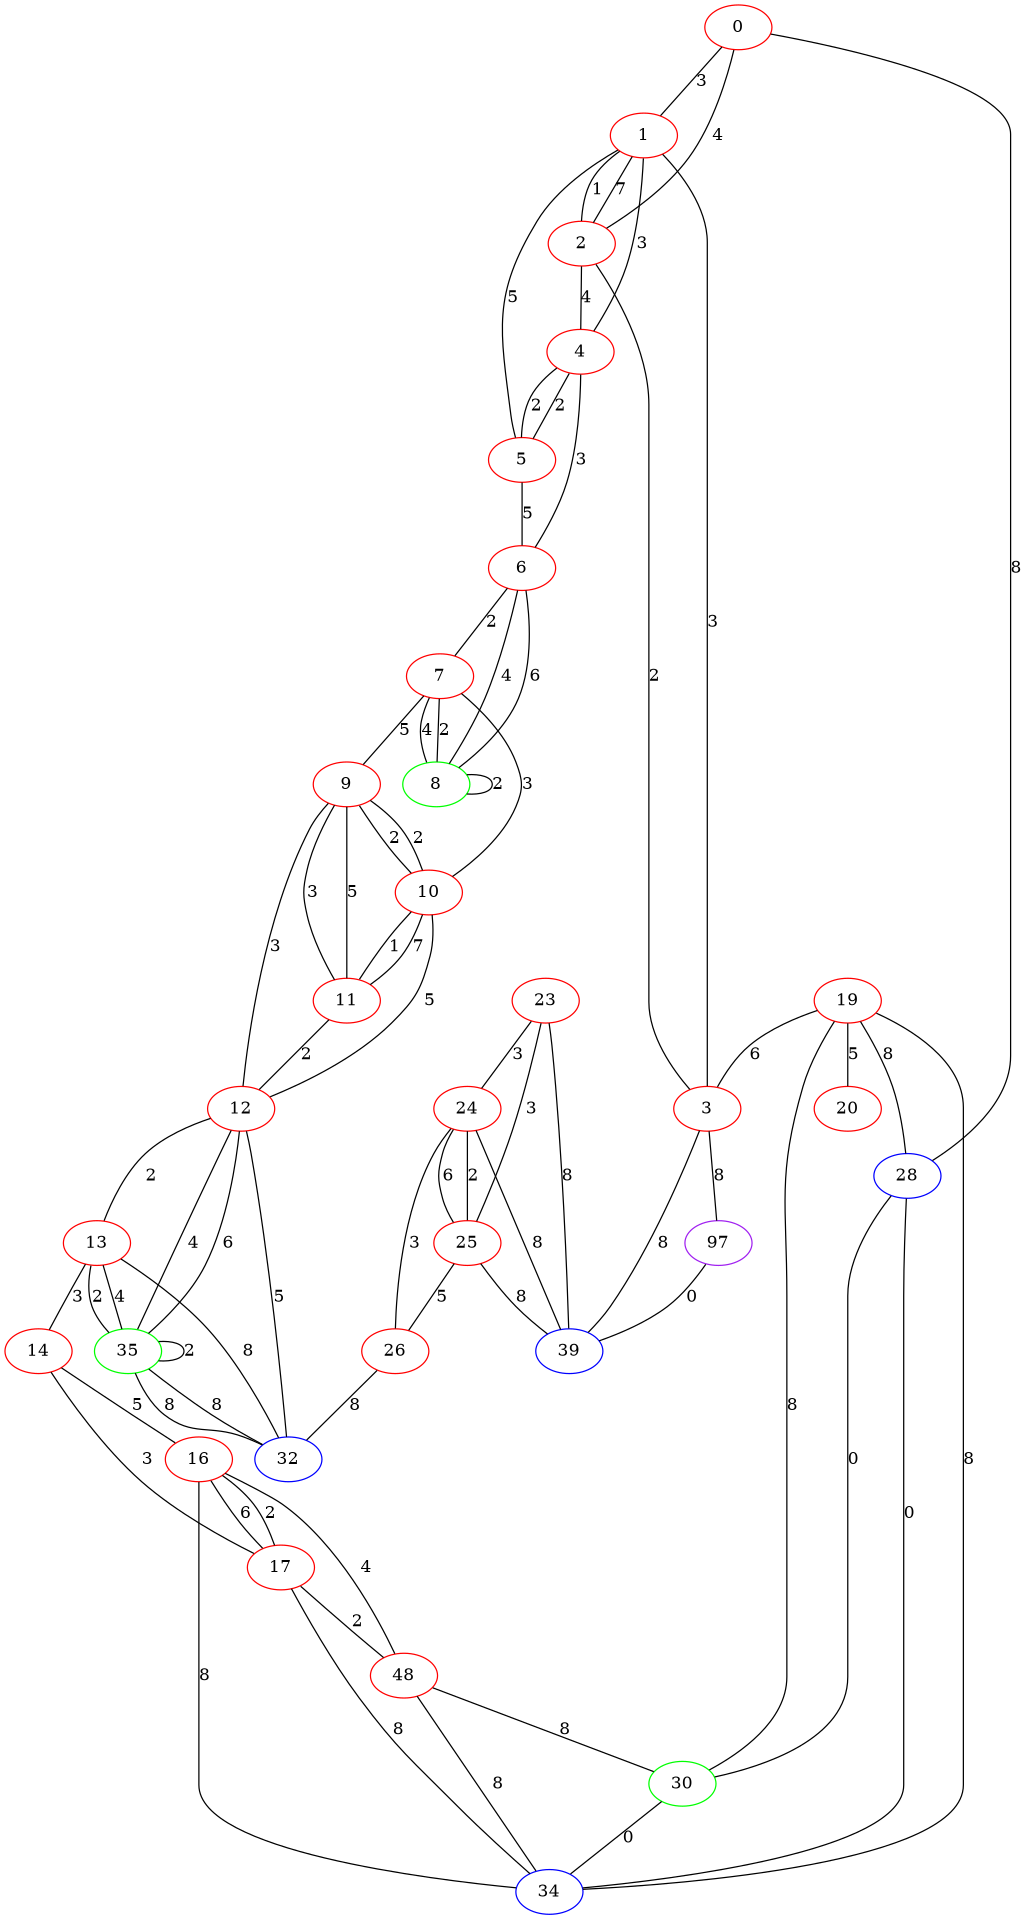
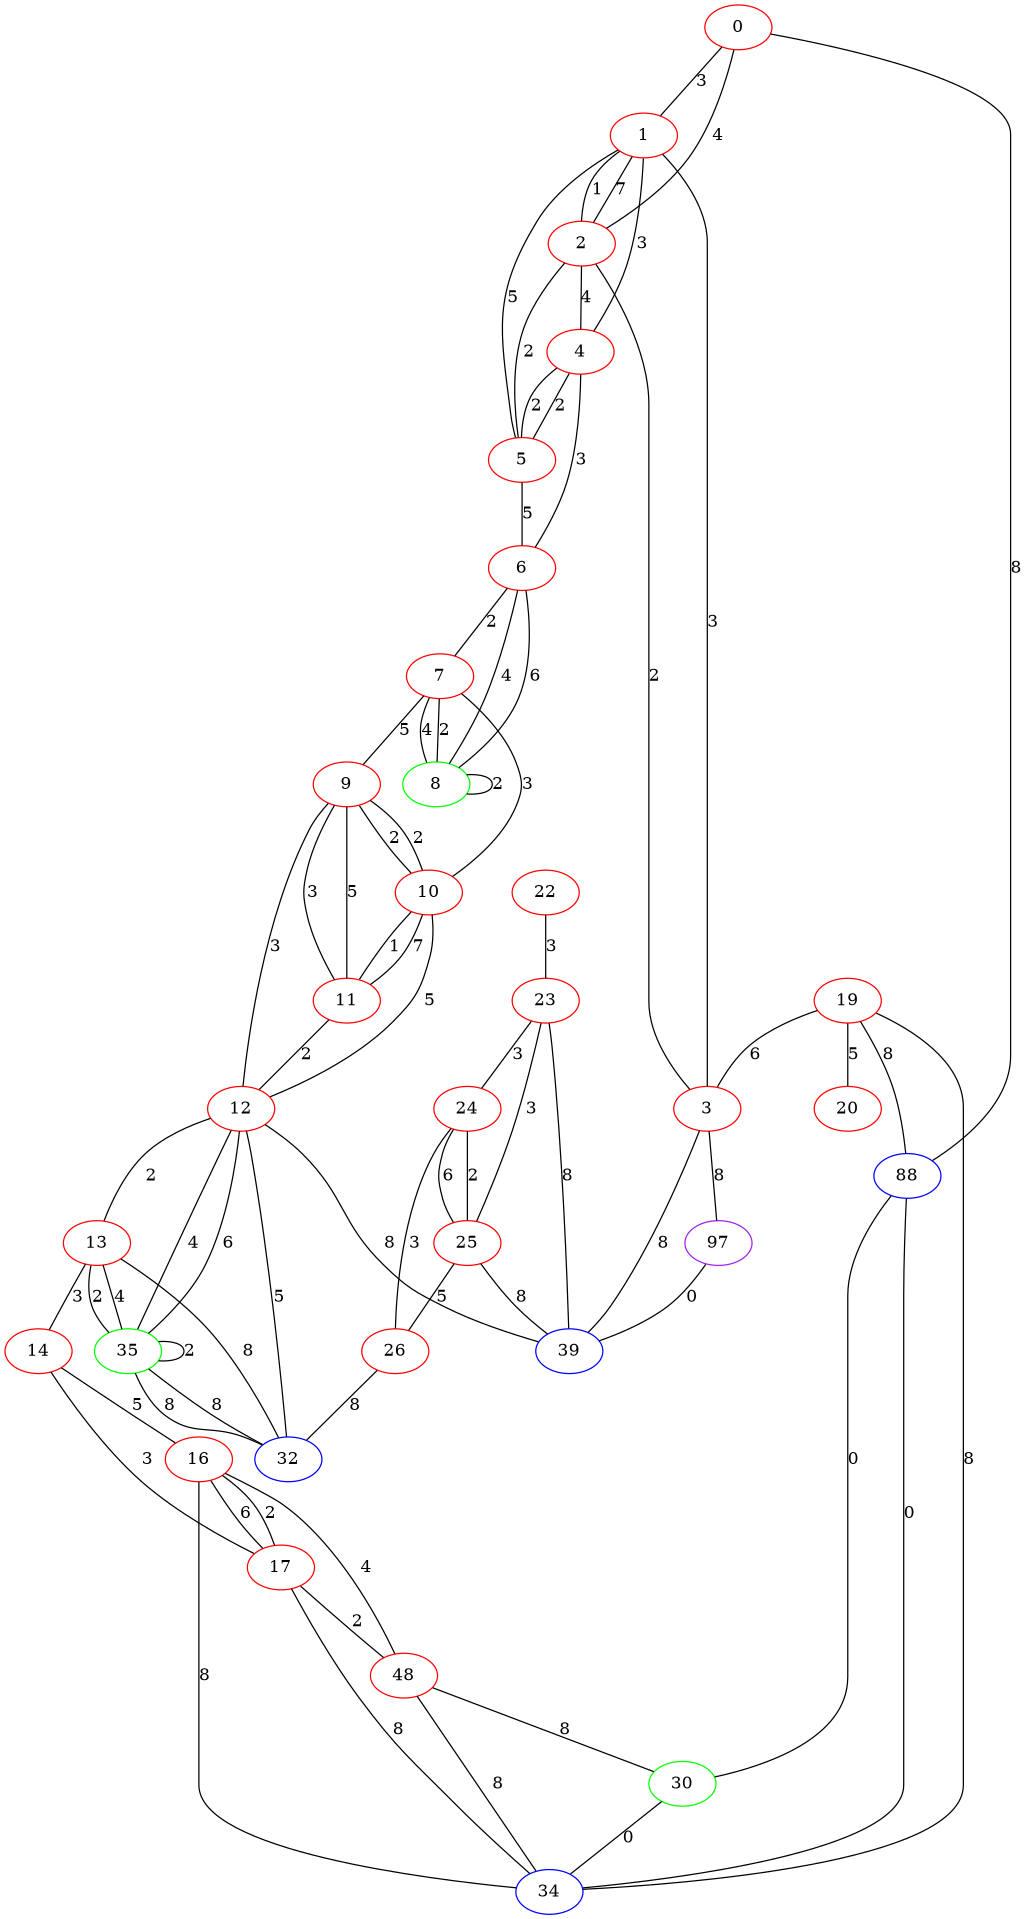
none -> (519, 344)
none -> (546, 893)
(907, 1176) -> (907, 1176)
(518, 1230) -> (380, 1261)
(787, 1408) -> none
